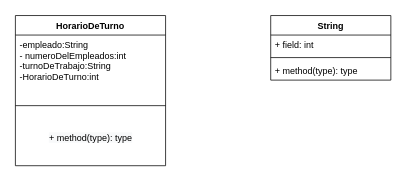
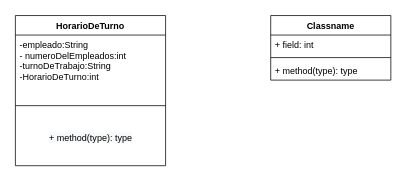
(330, 26) -> (330, 26)
